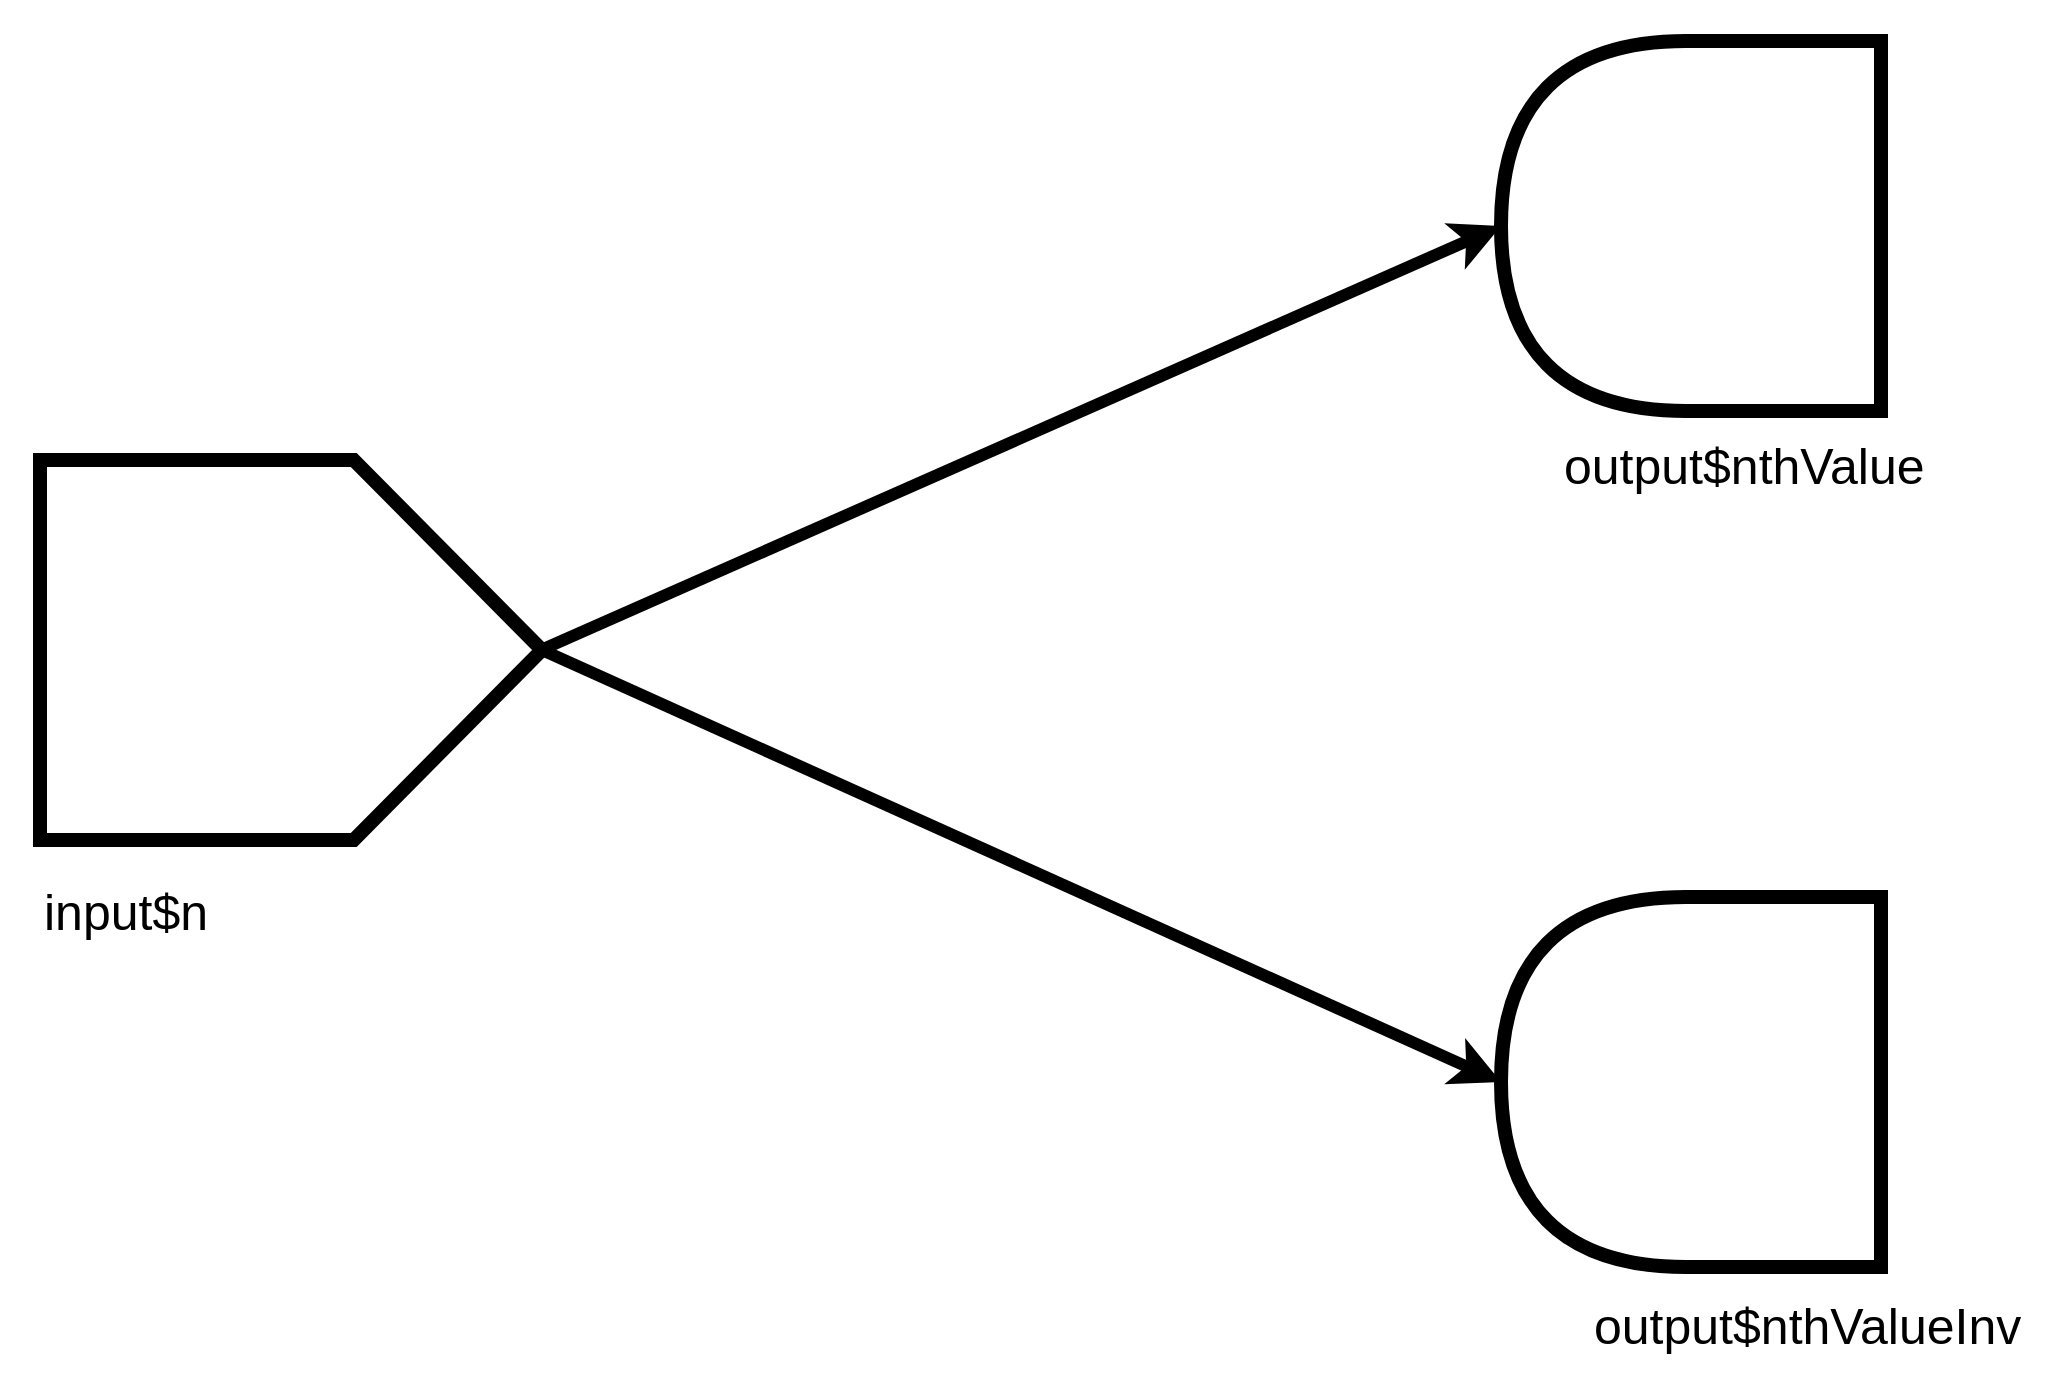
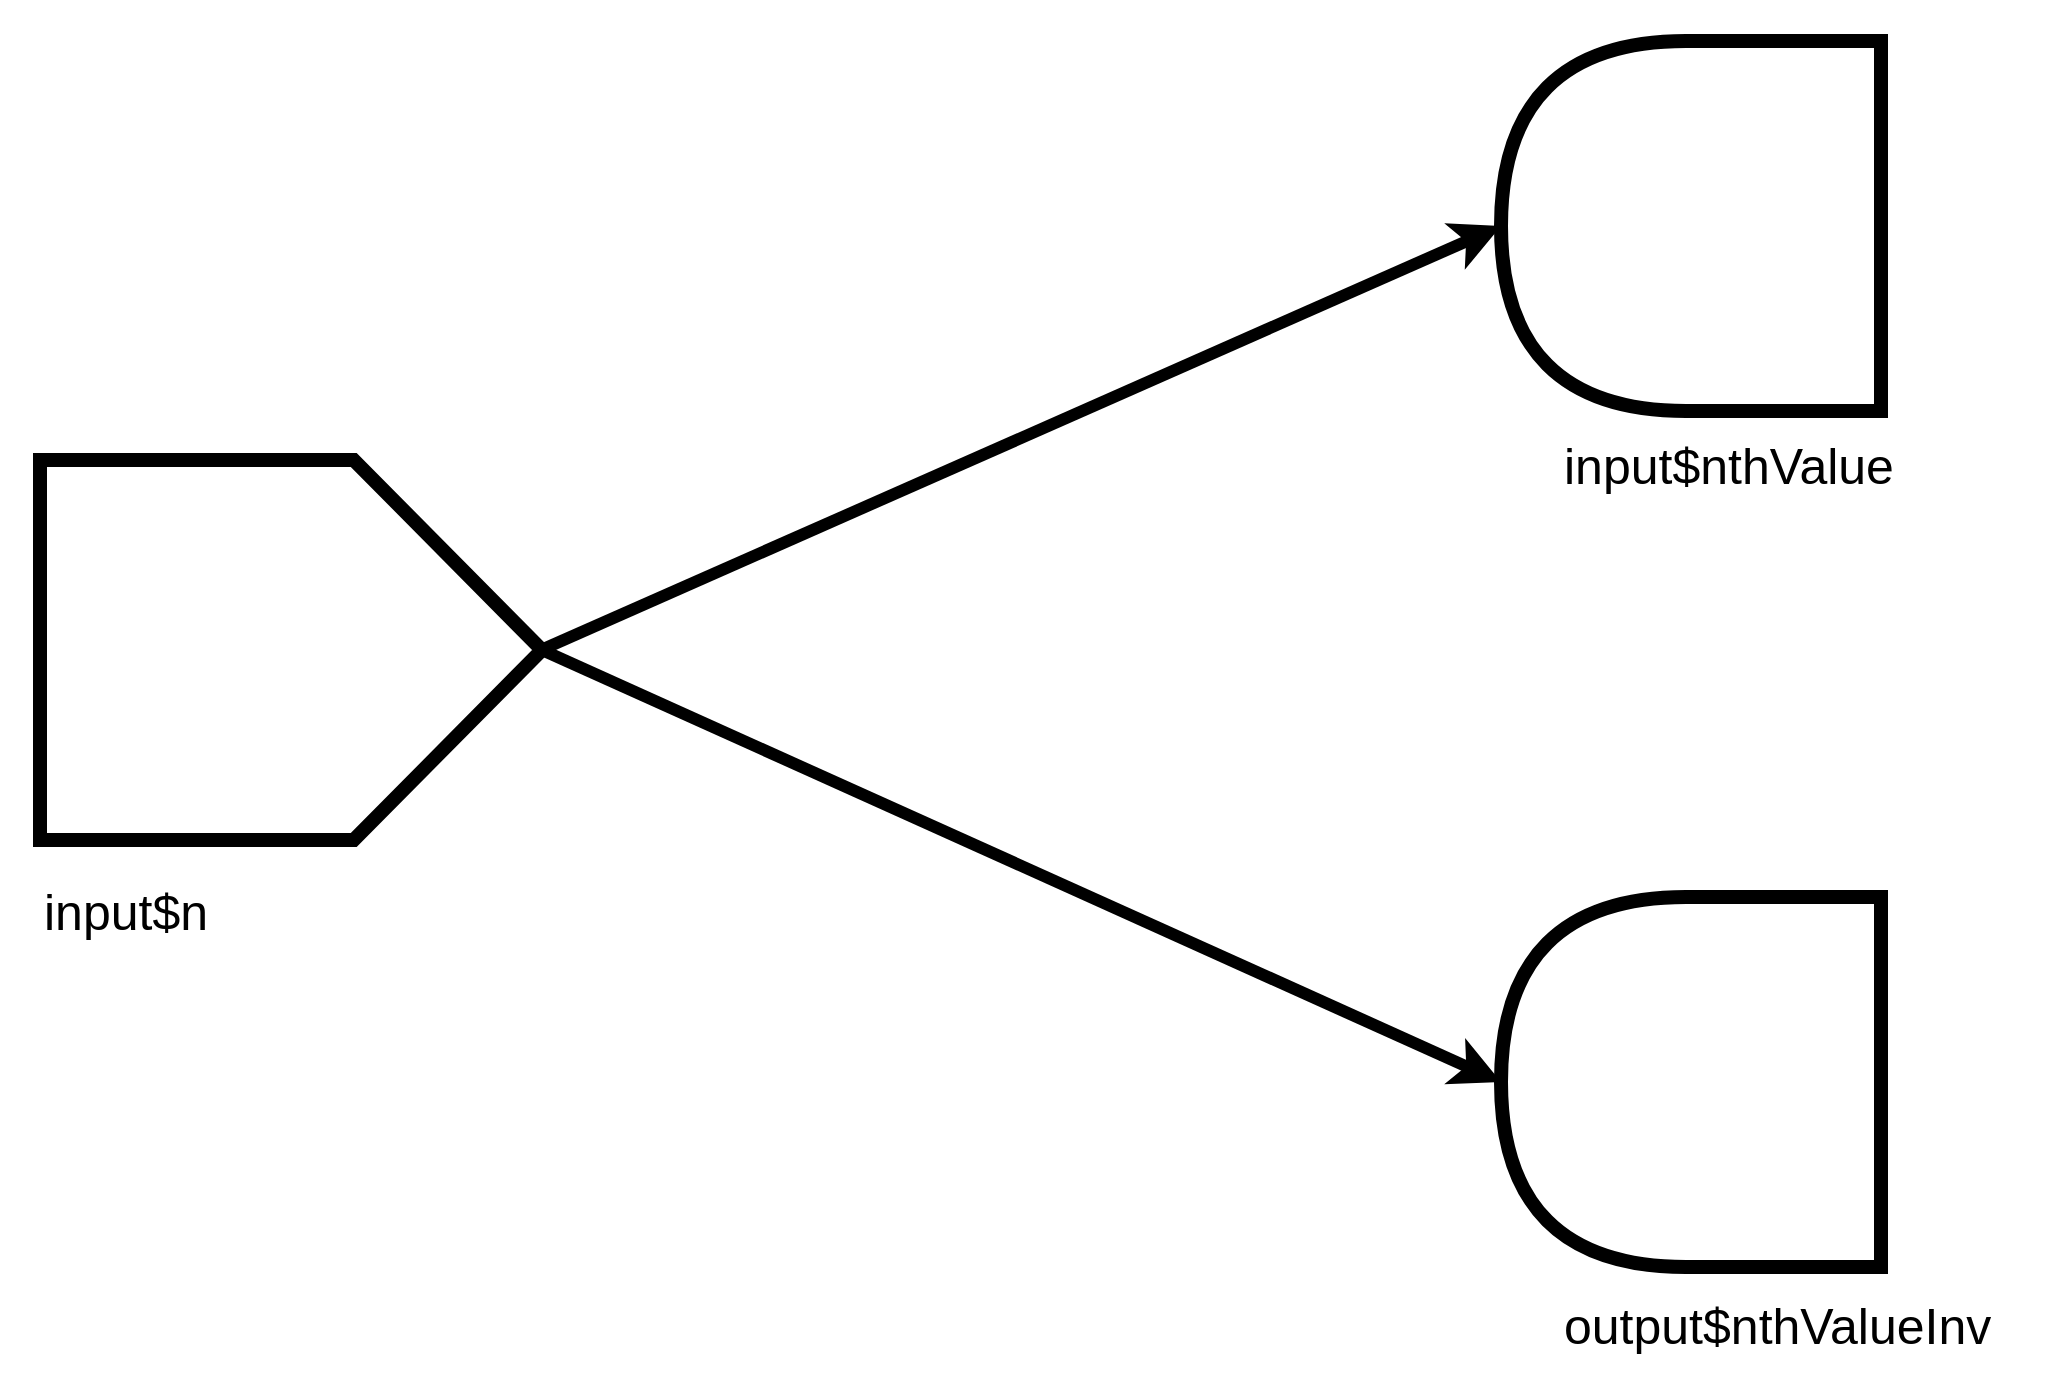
(1769, 467) -> (1748, 467)
(1821, 1321) -> (1791, 1321)
